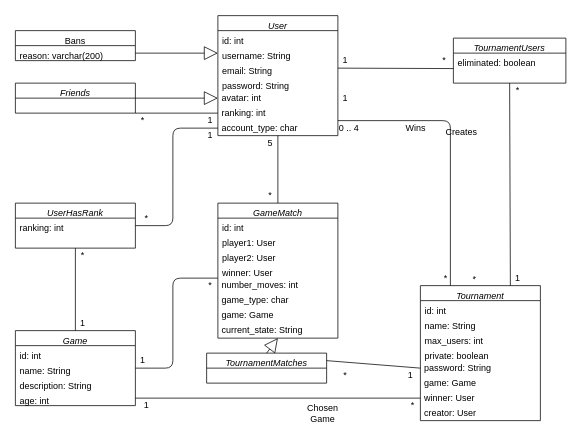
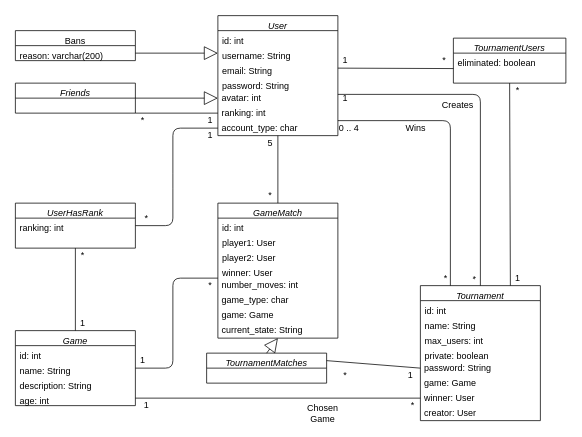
none -> (480, 122)
(462, 132) -> (458, 105)
